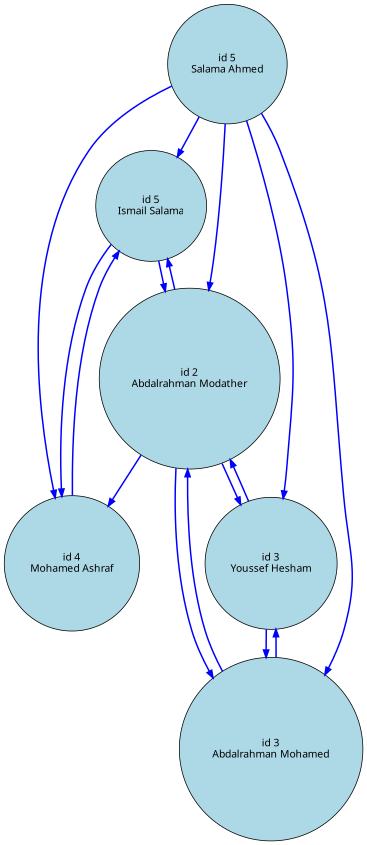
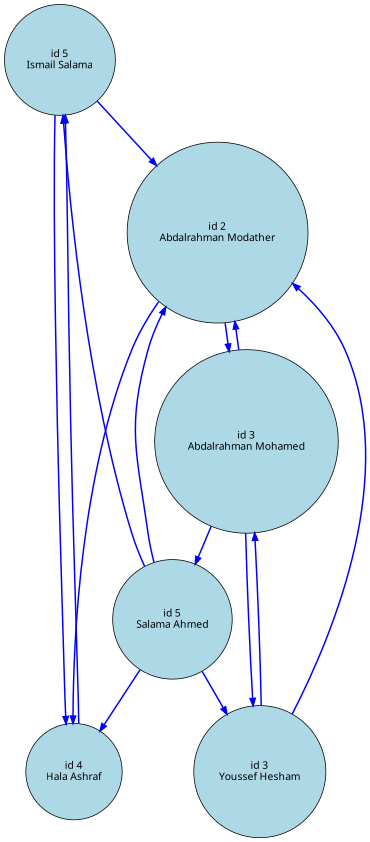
(172, 278) -> none
(335, 387) -> (205, 542)
(230, 481) -> none
(72, 563) -> (74, 772)
